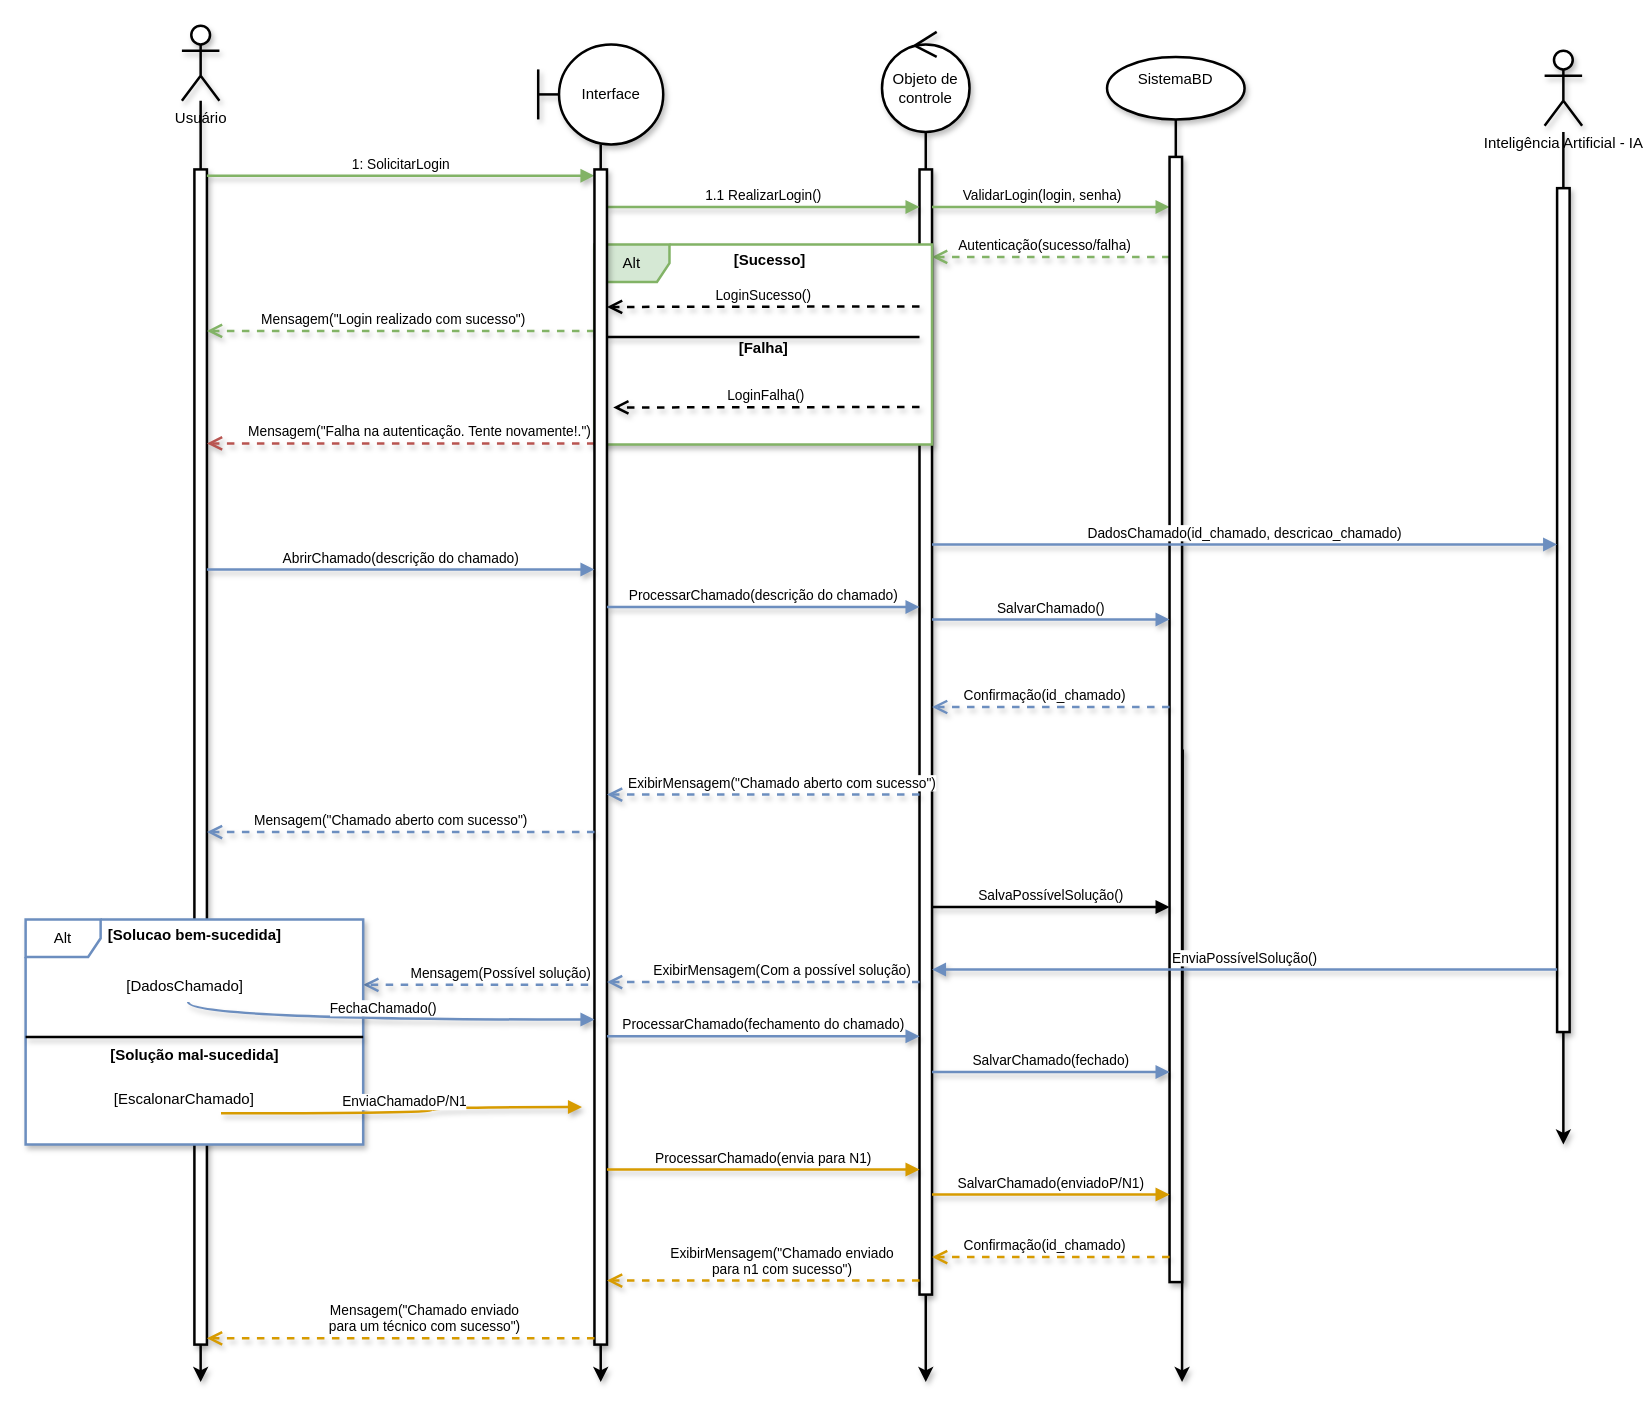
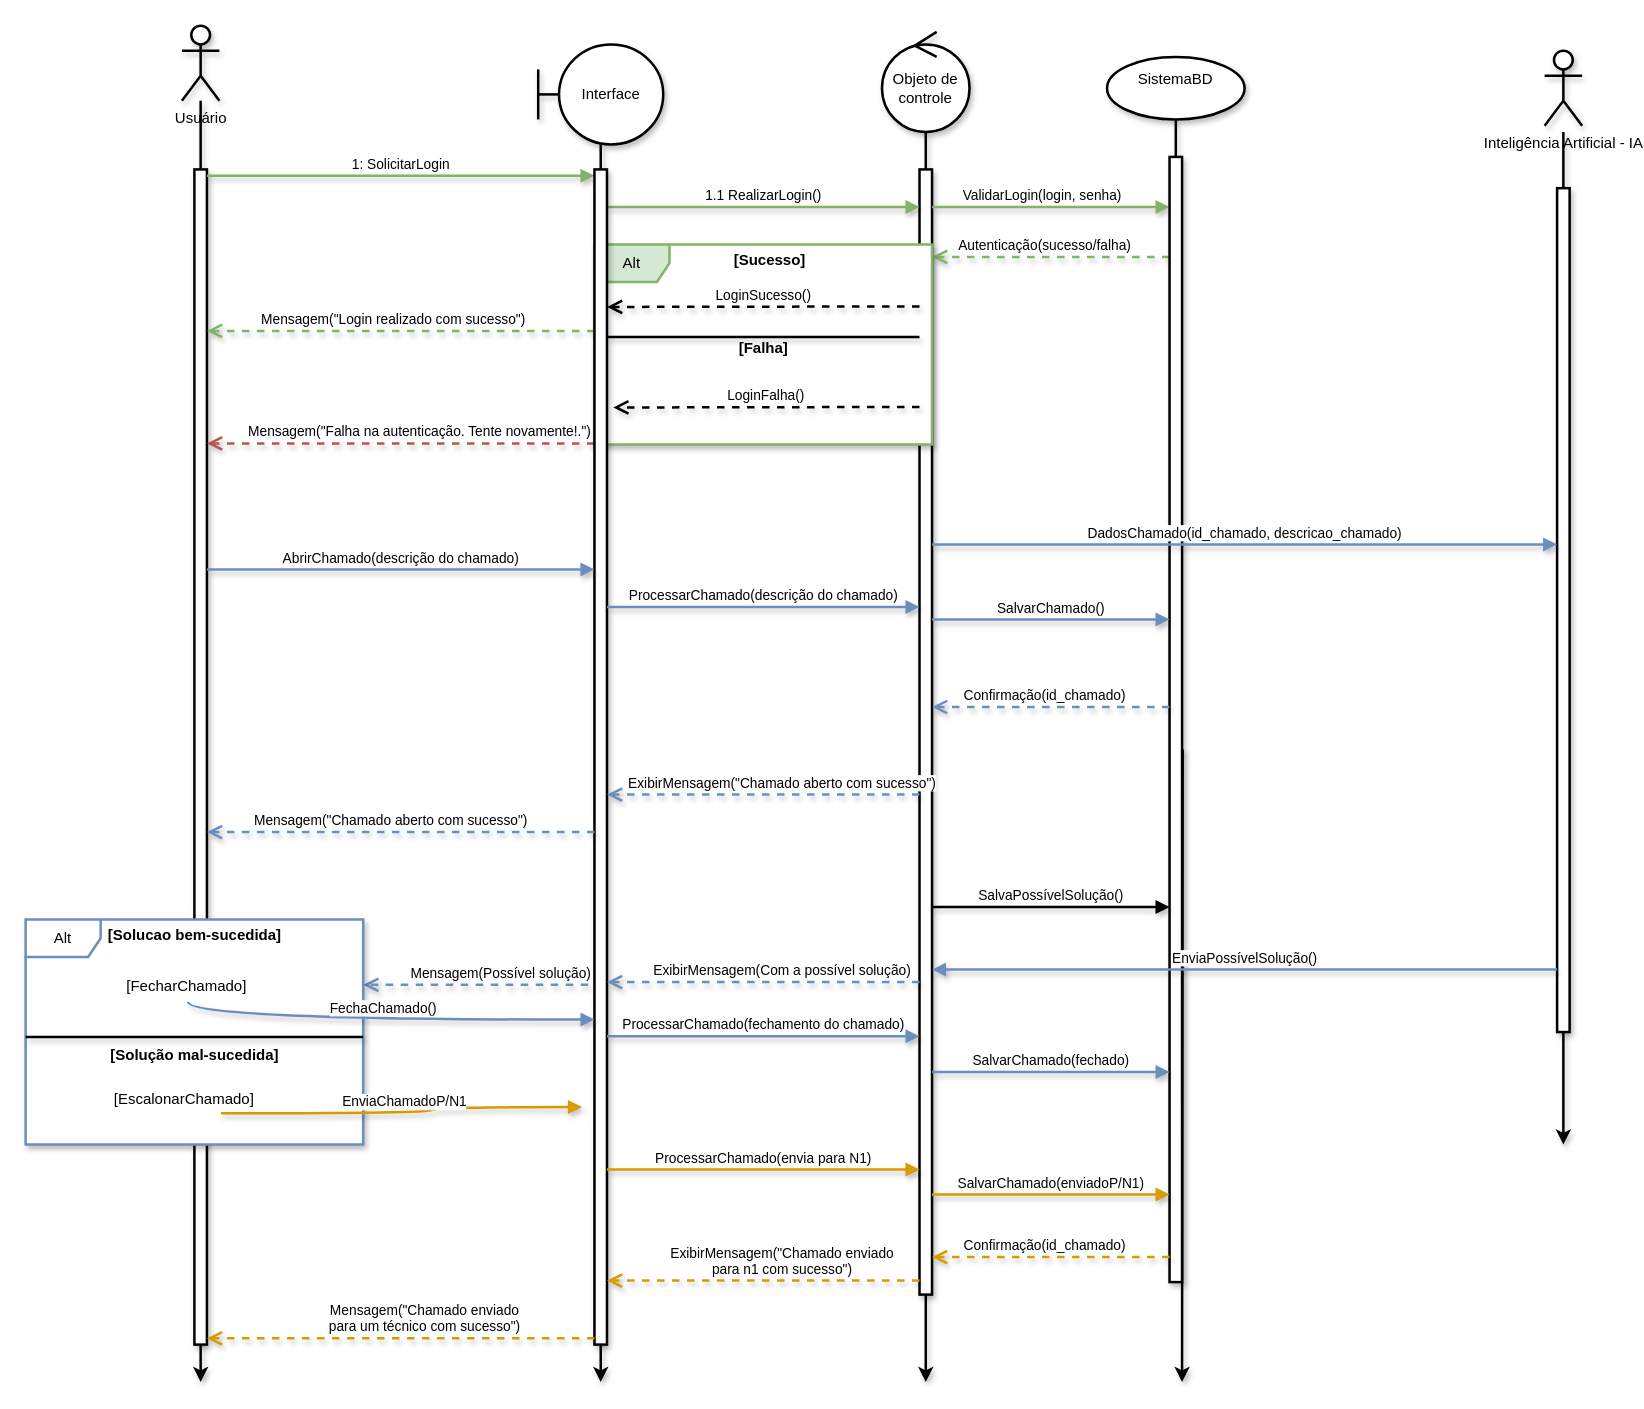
(186, 987) -> (189, 996)
